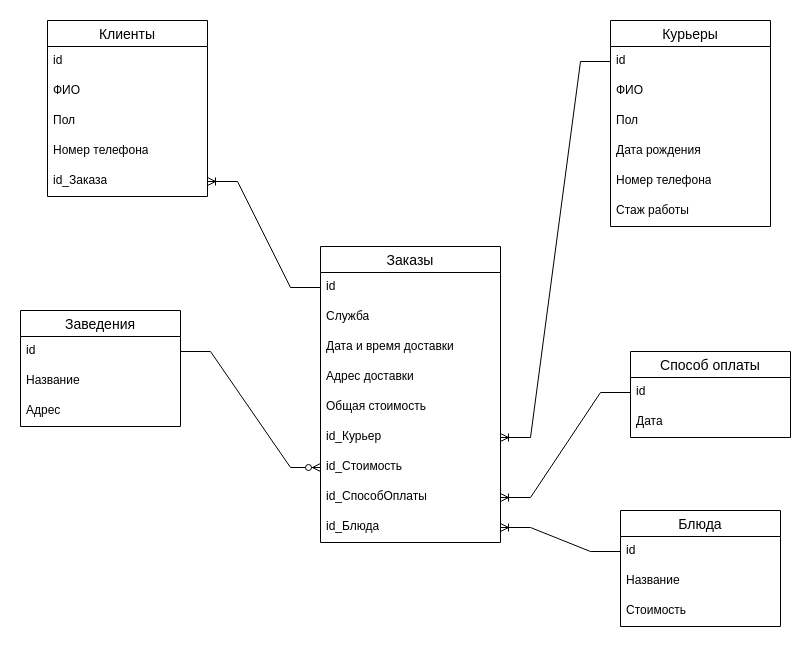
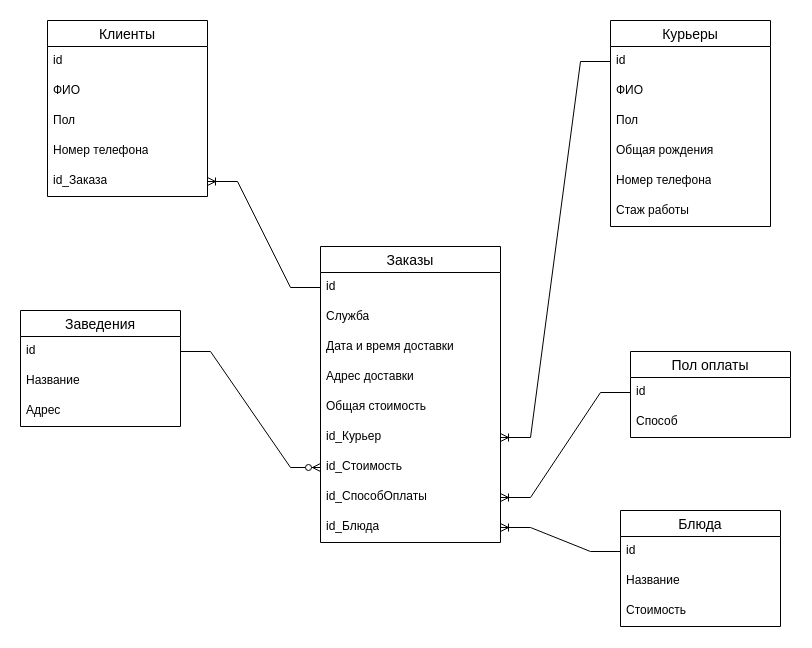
(659, 151) -> (662, 151)
(710, 365) -> (710, 365)
(650, 422) -> (657, 422)
